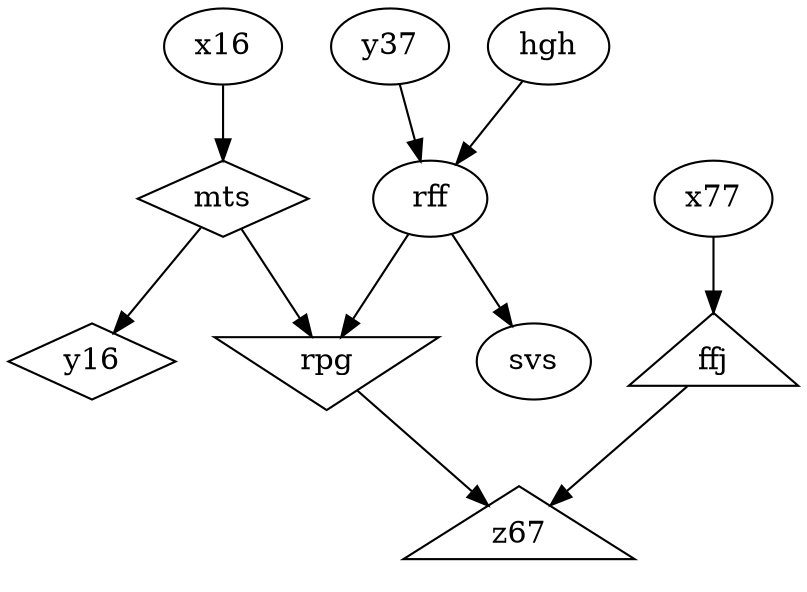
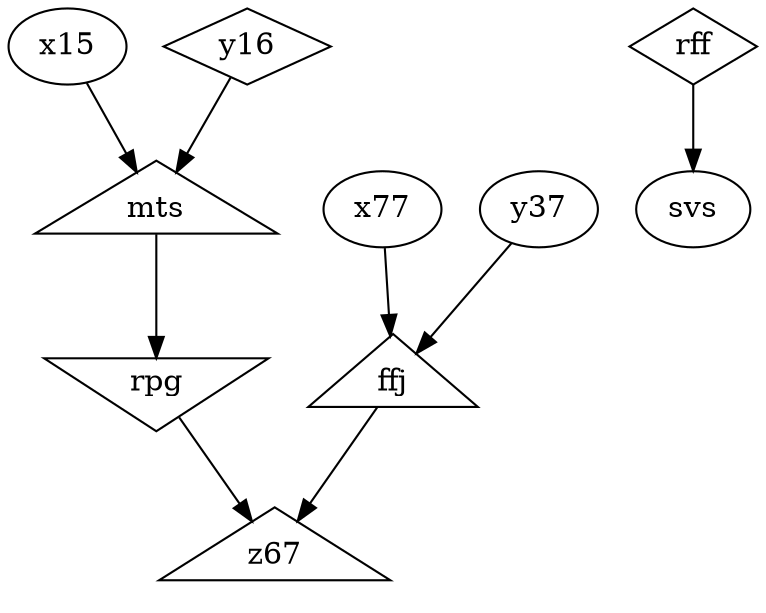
(223, 47) -> (68, 47)
(549, 47) -> none
(407, 112) -> (471, 290)
(223, 199) -> (156, 209)
(430, 199) -> (693, 47)
(164, 272) -> (209, 116)
(381, 277) -> none
